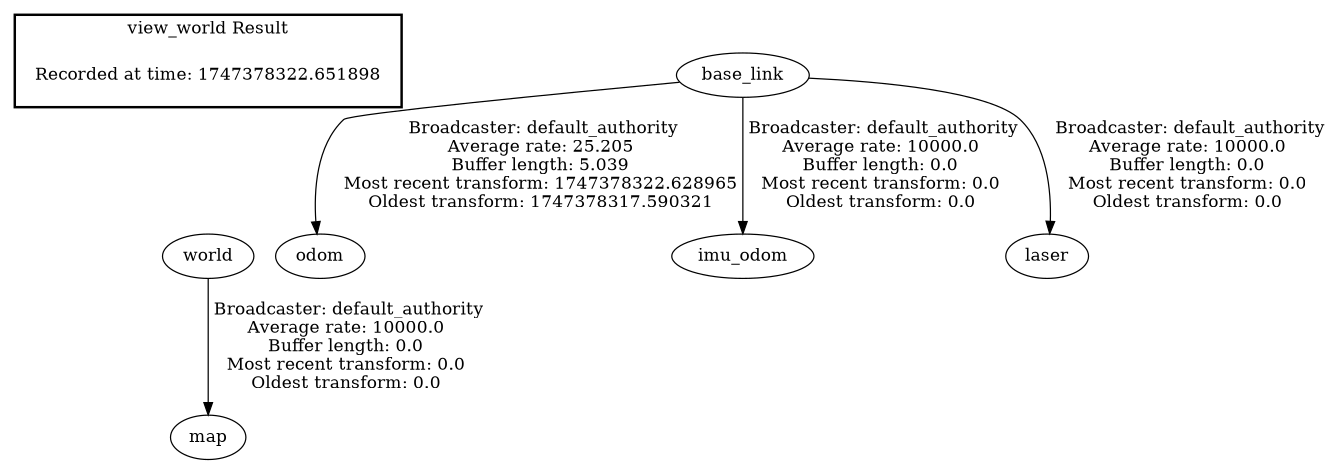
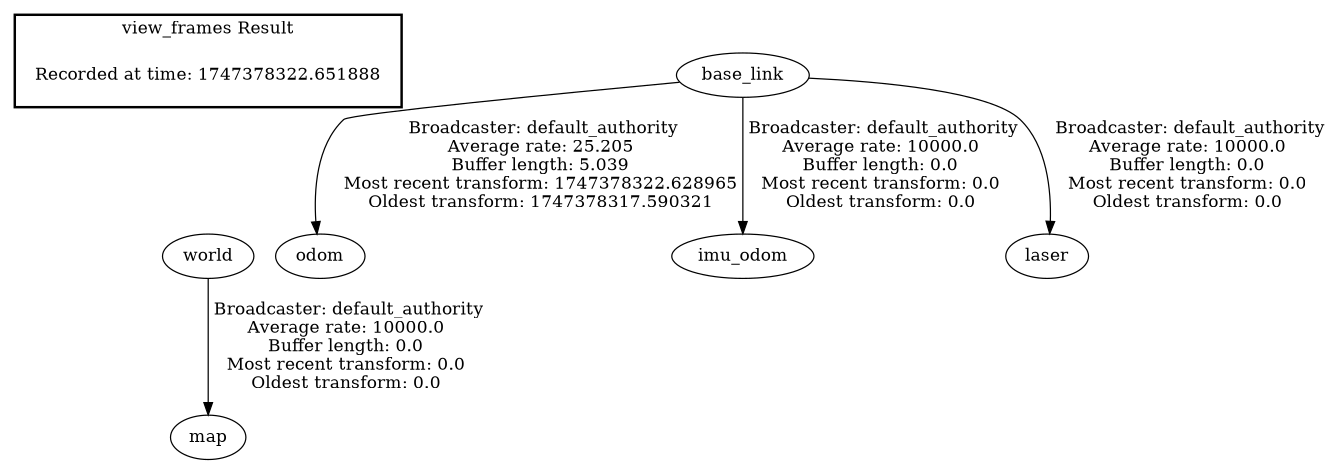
(208, 29) -> (208, 29)
(208, 75) -> (208, 75)
